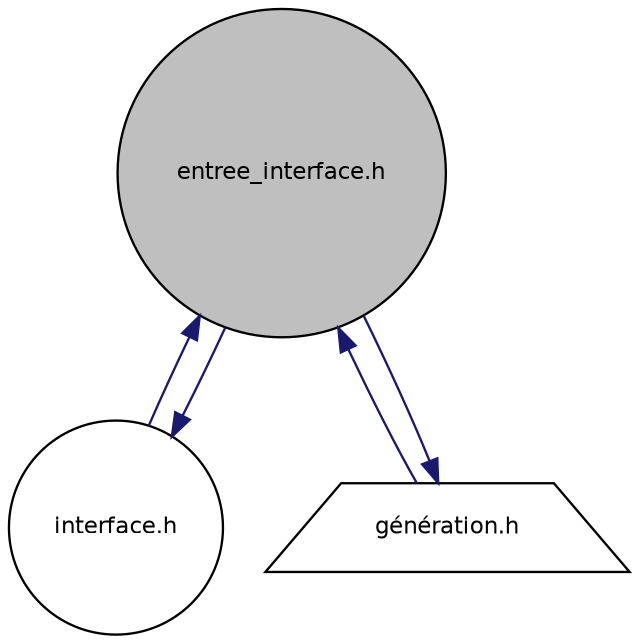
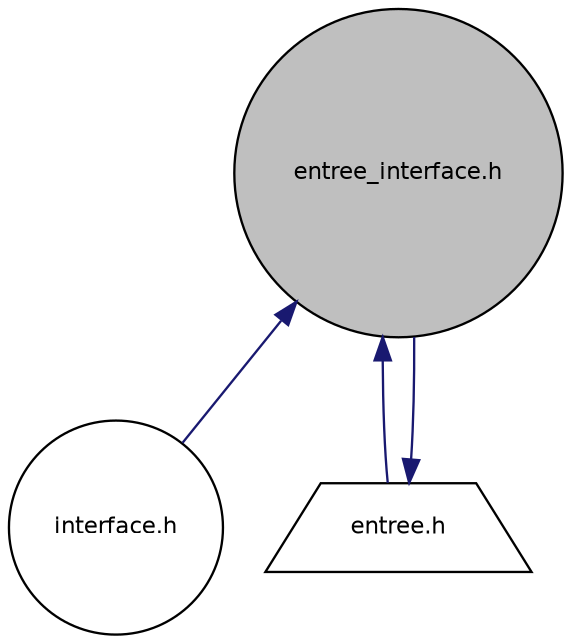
(204, 372) -> none
(447, 528) -> (398, 528)
